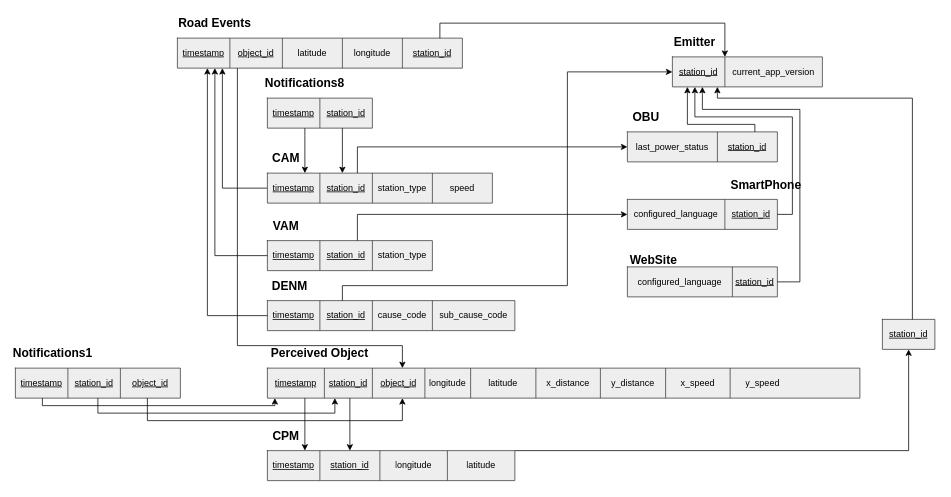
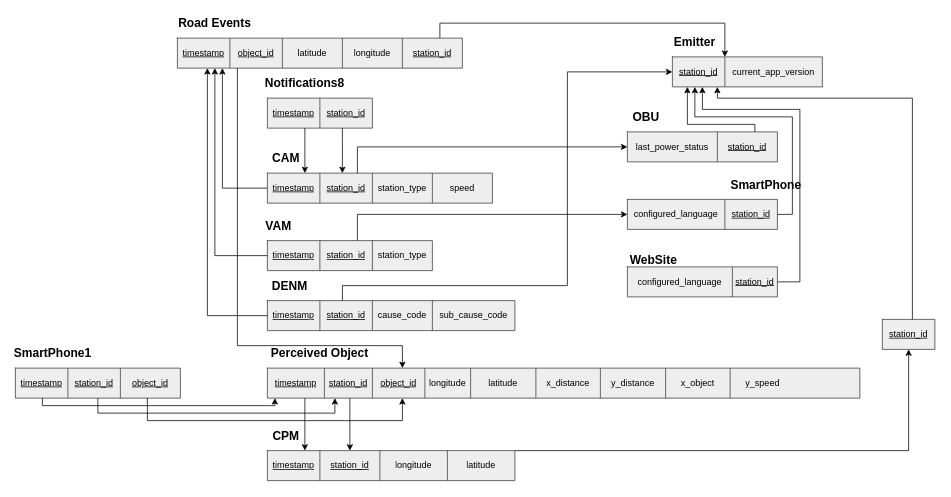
(286, 225) -> (279, 225)
(53, 353) -> (53, 353)
(698, 383) -> (698, 383)
